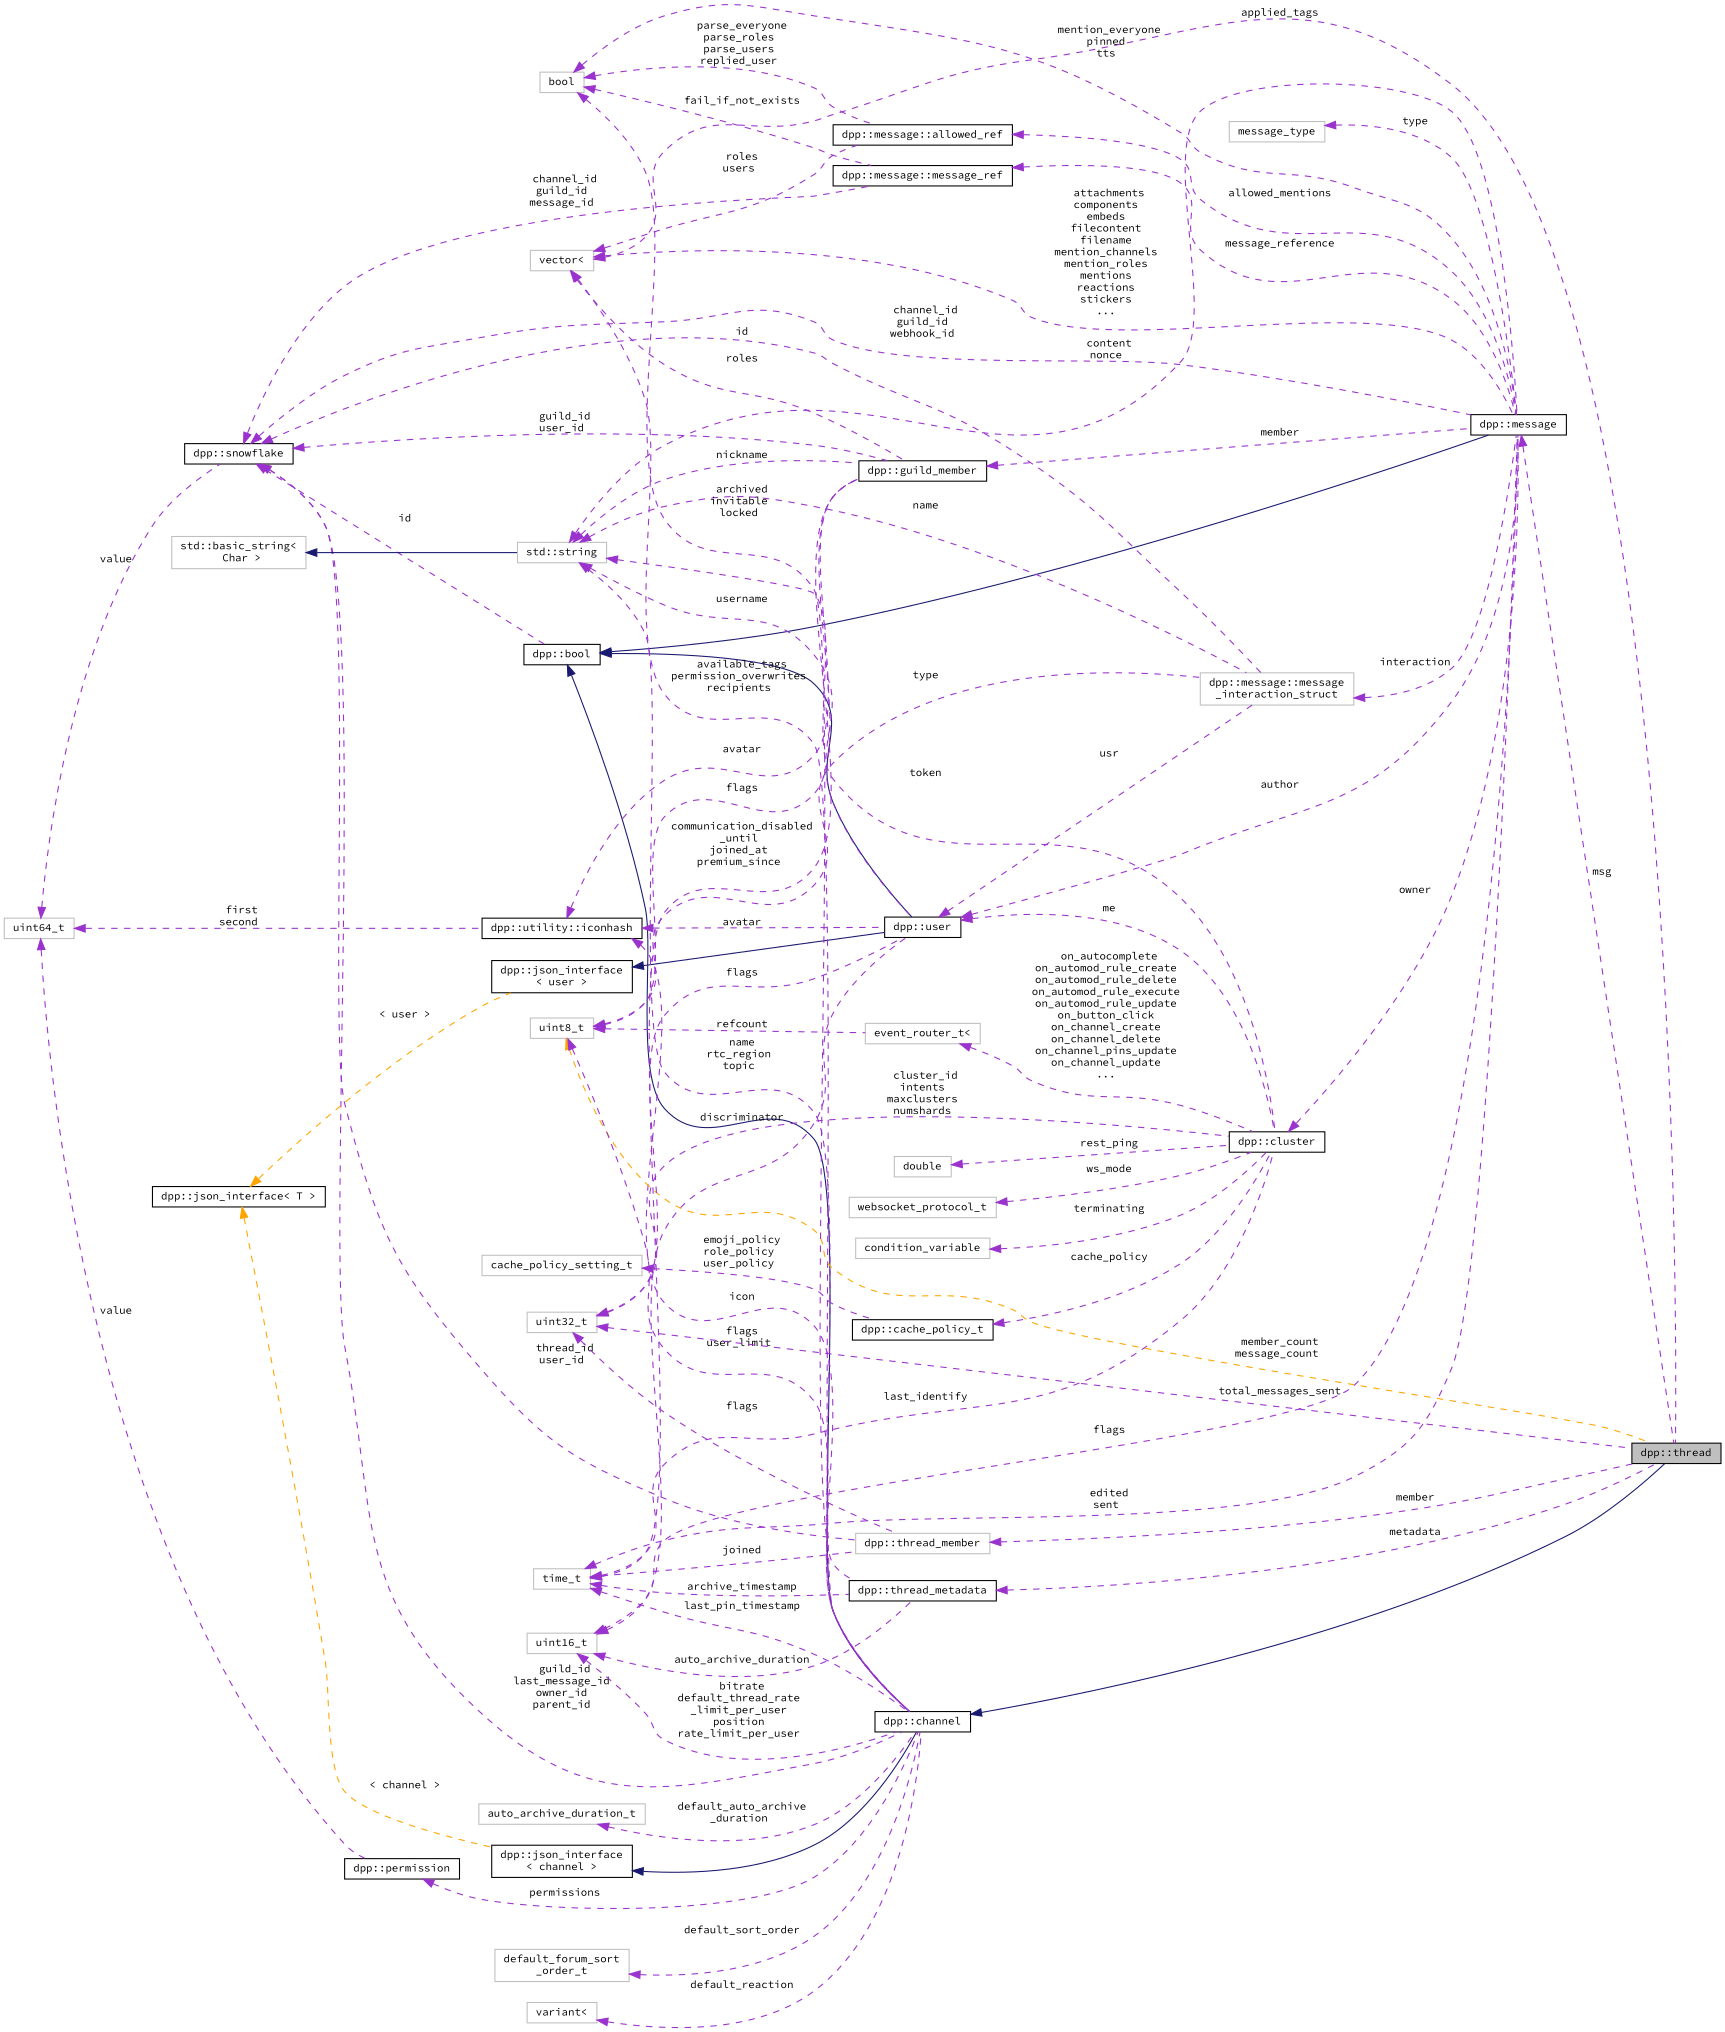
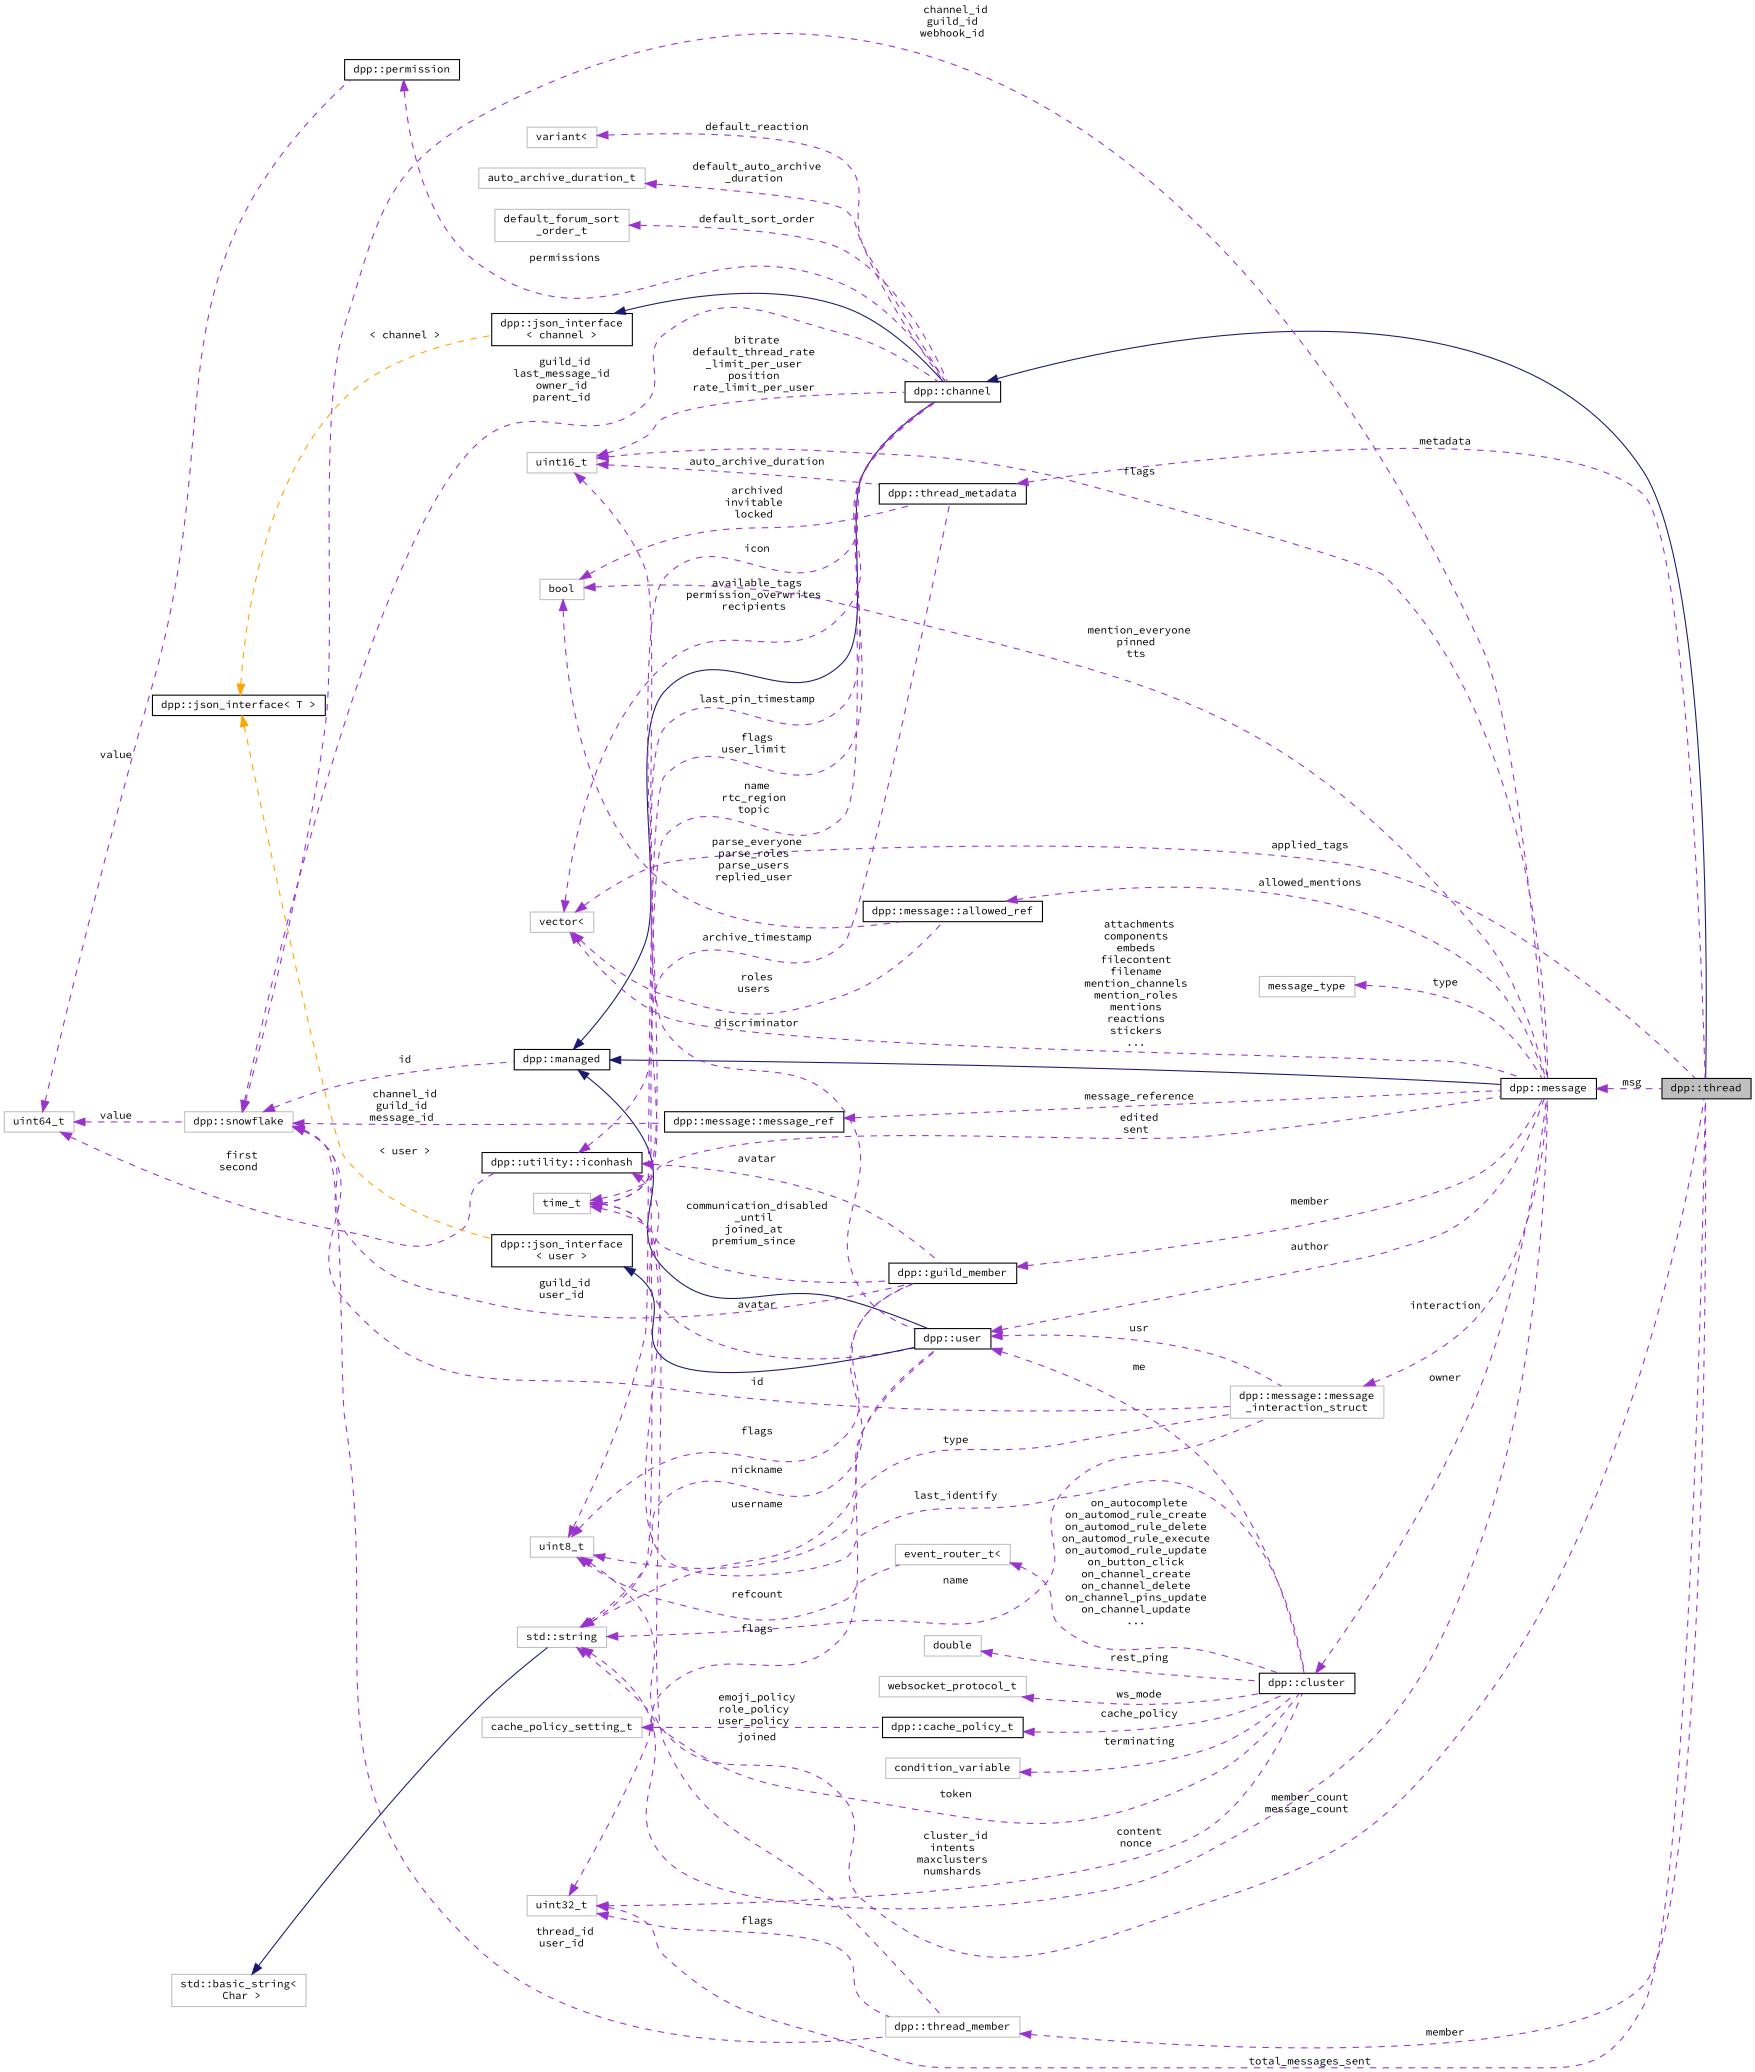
(713, 119) -> none
(728, 390) -> none
(239, 454) -> (239, 1122)
(562, 655) -> (562, 1060)
(1051, 1328) -> (1266, 1882)
